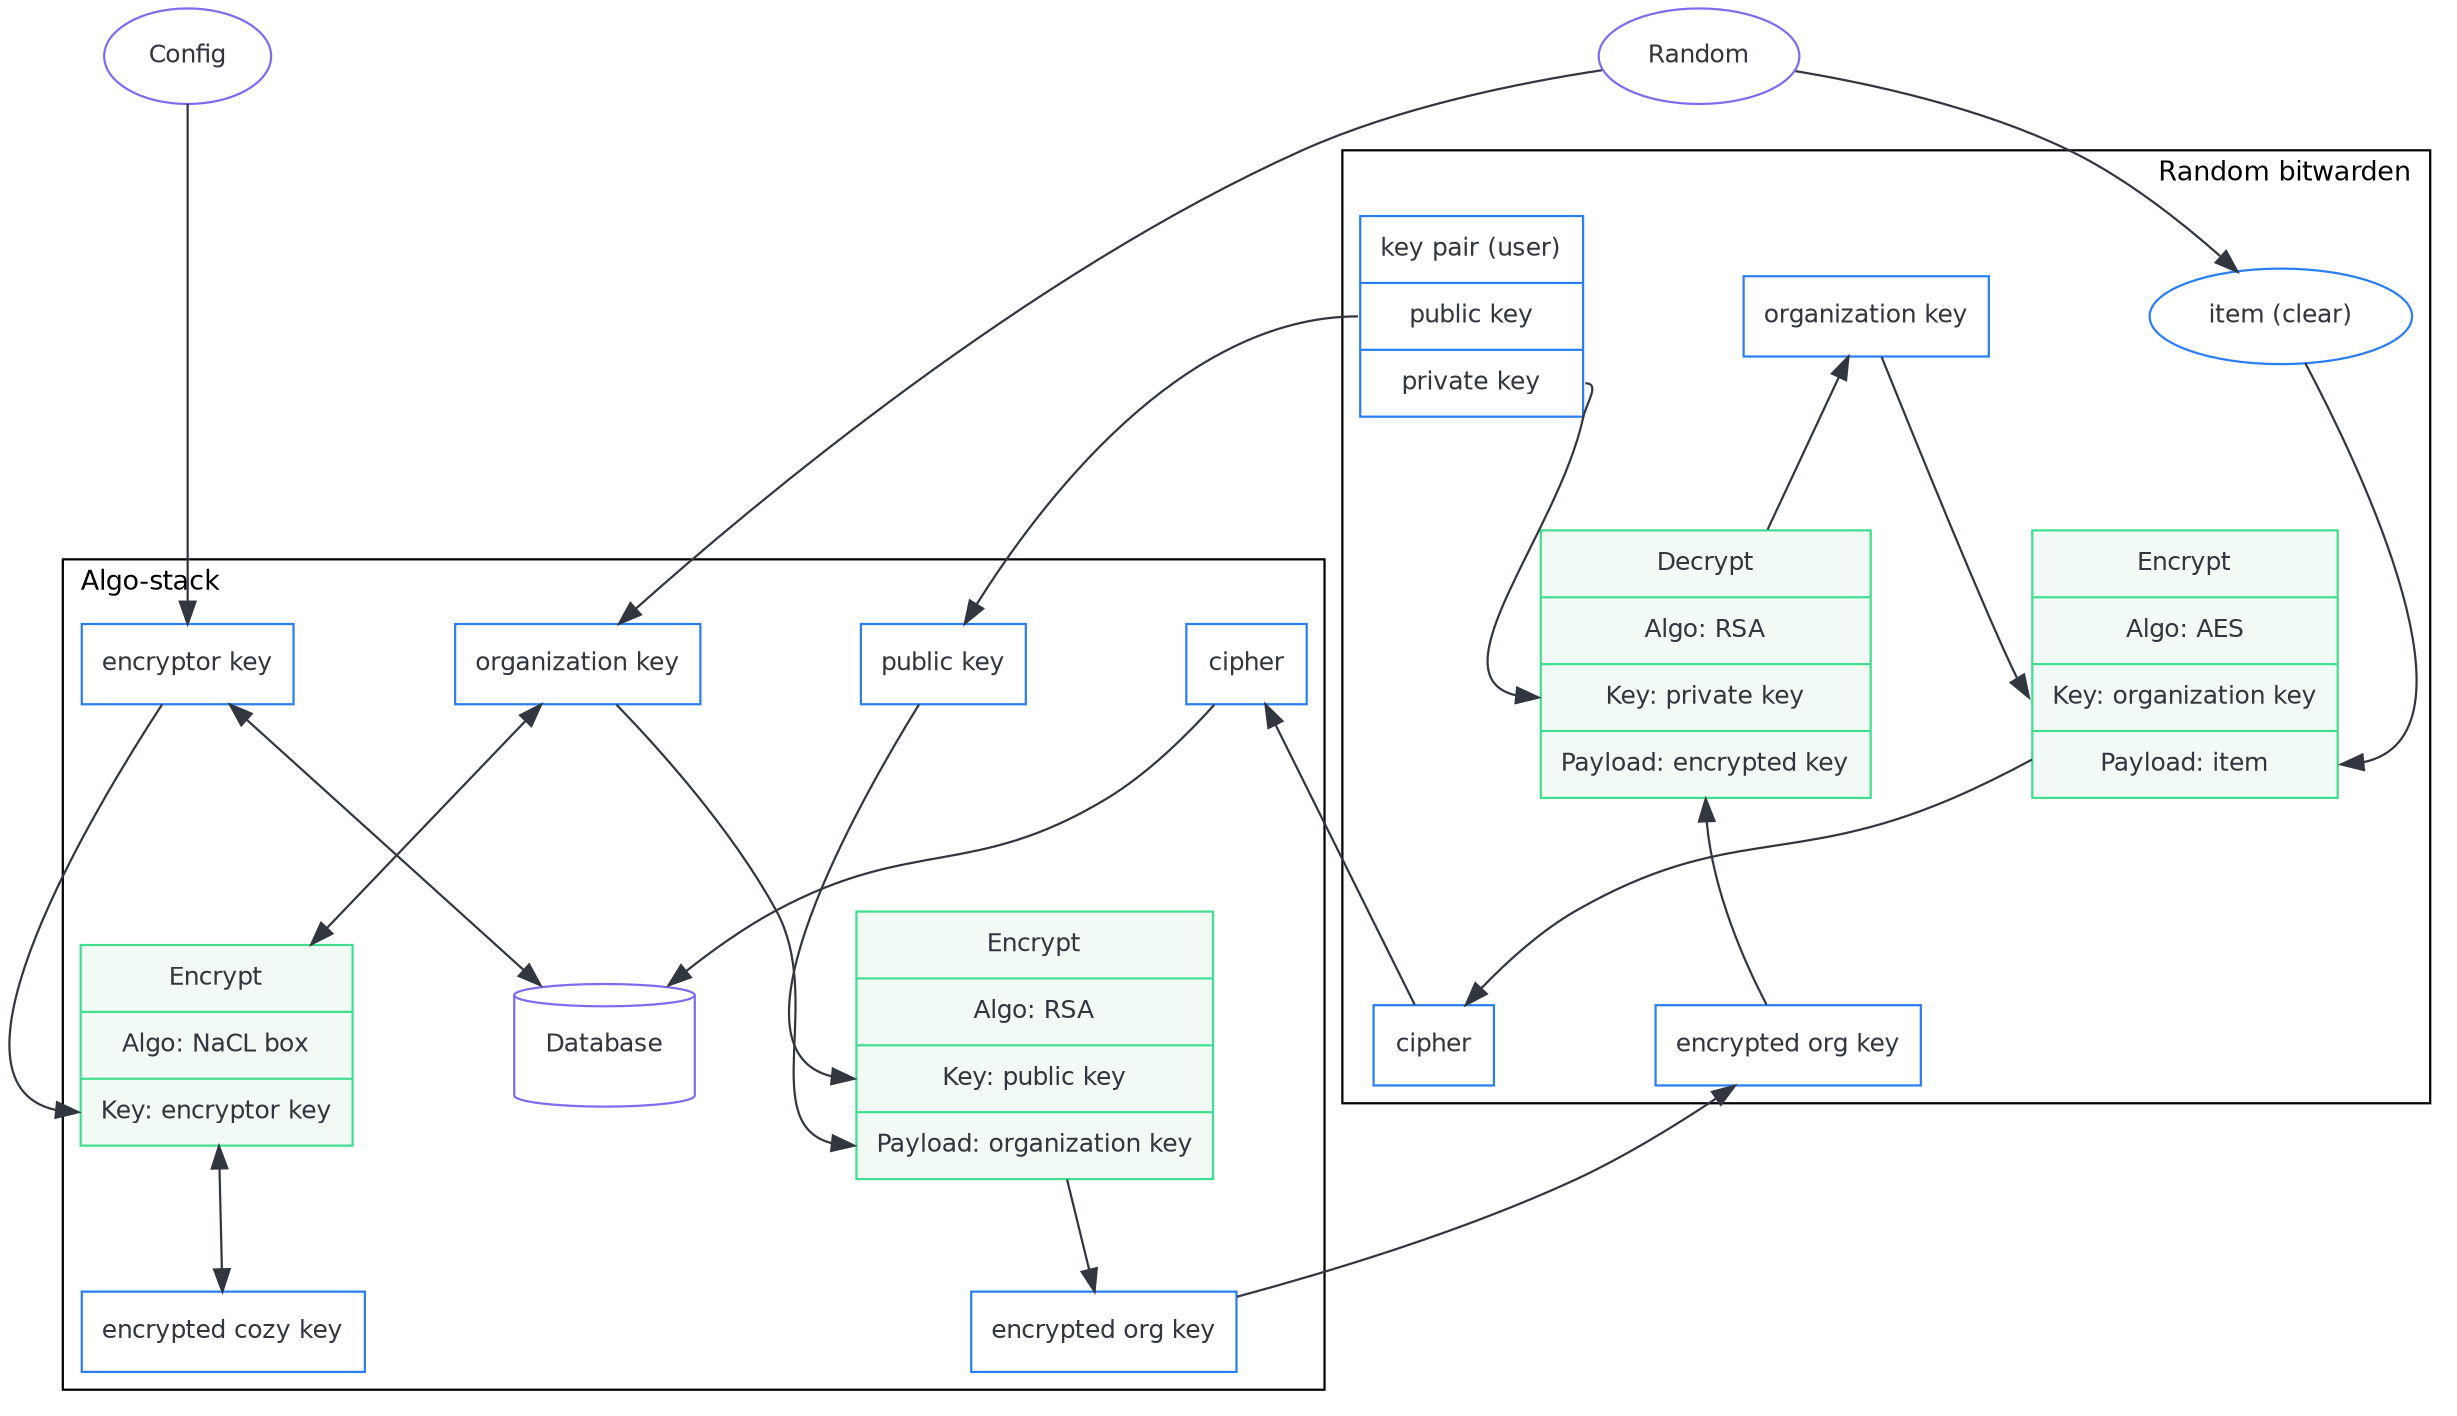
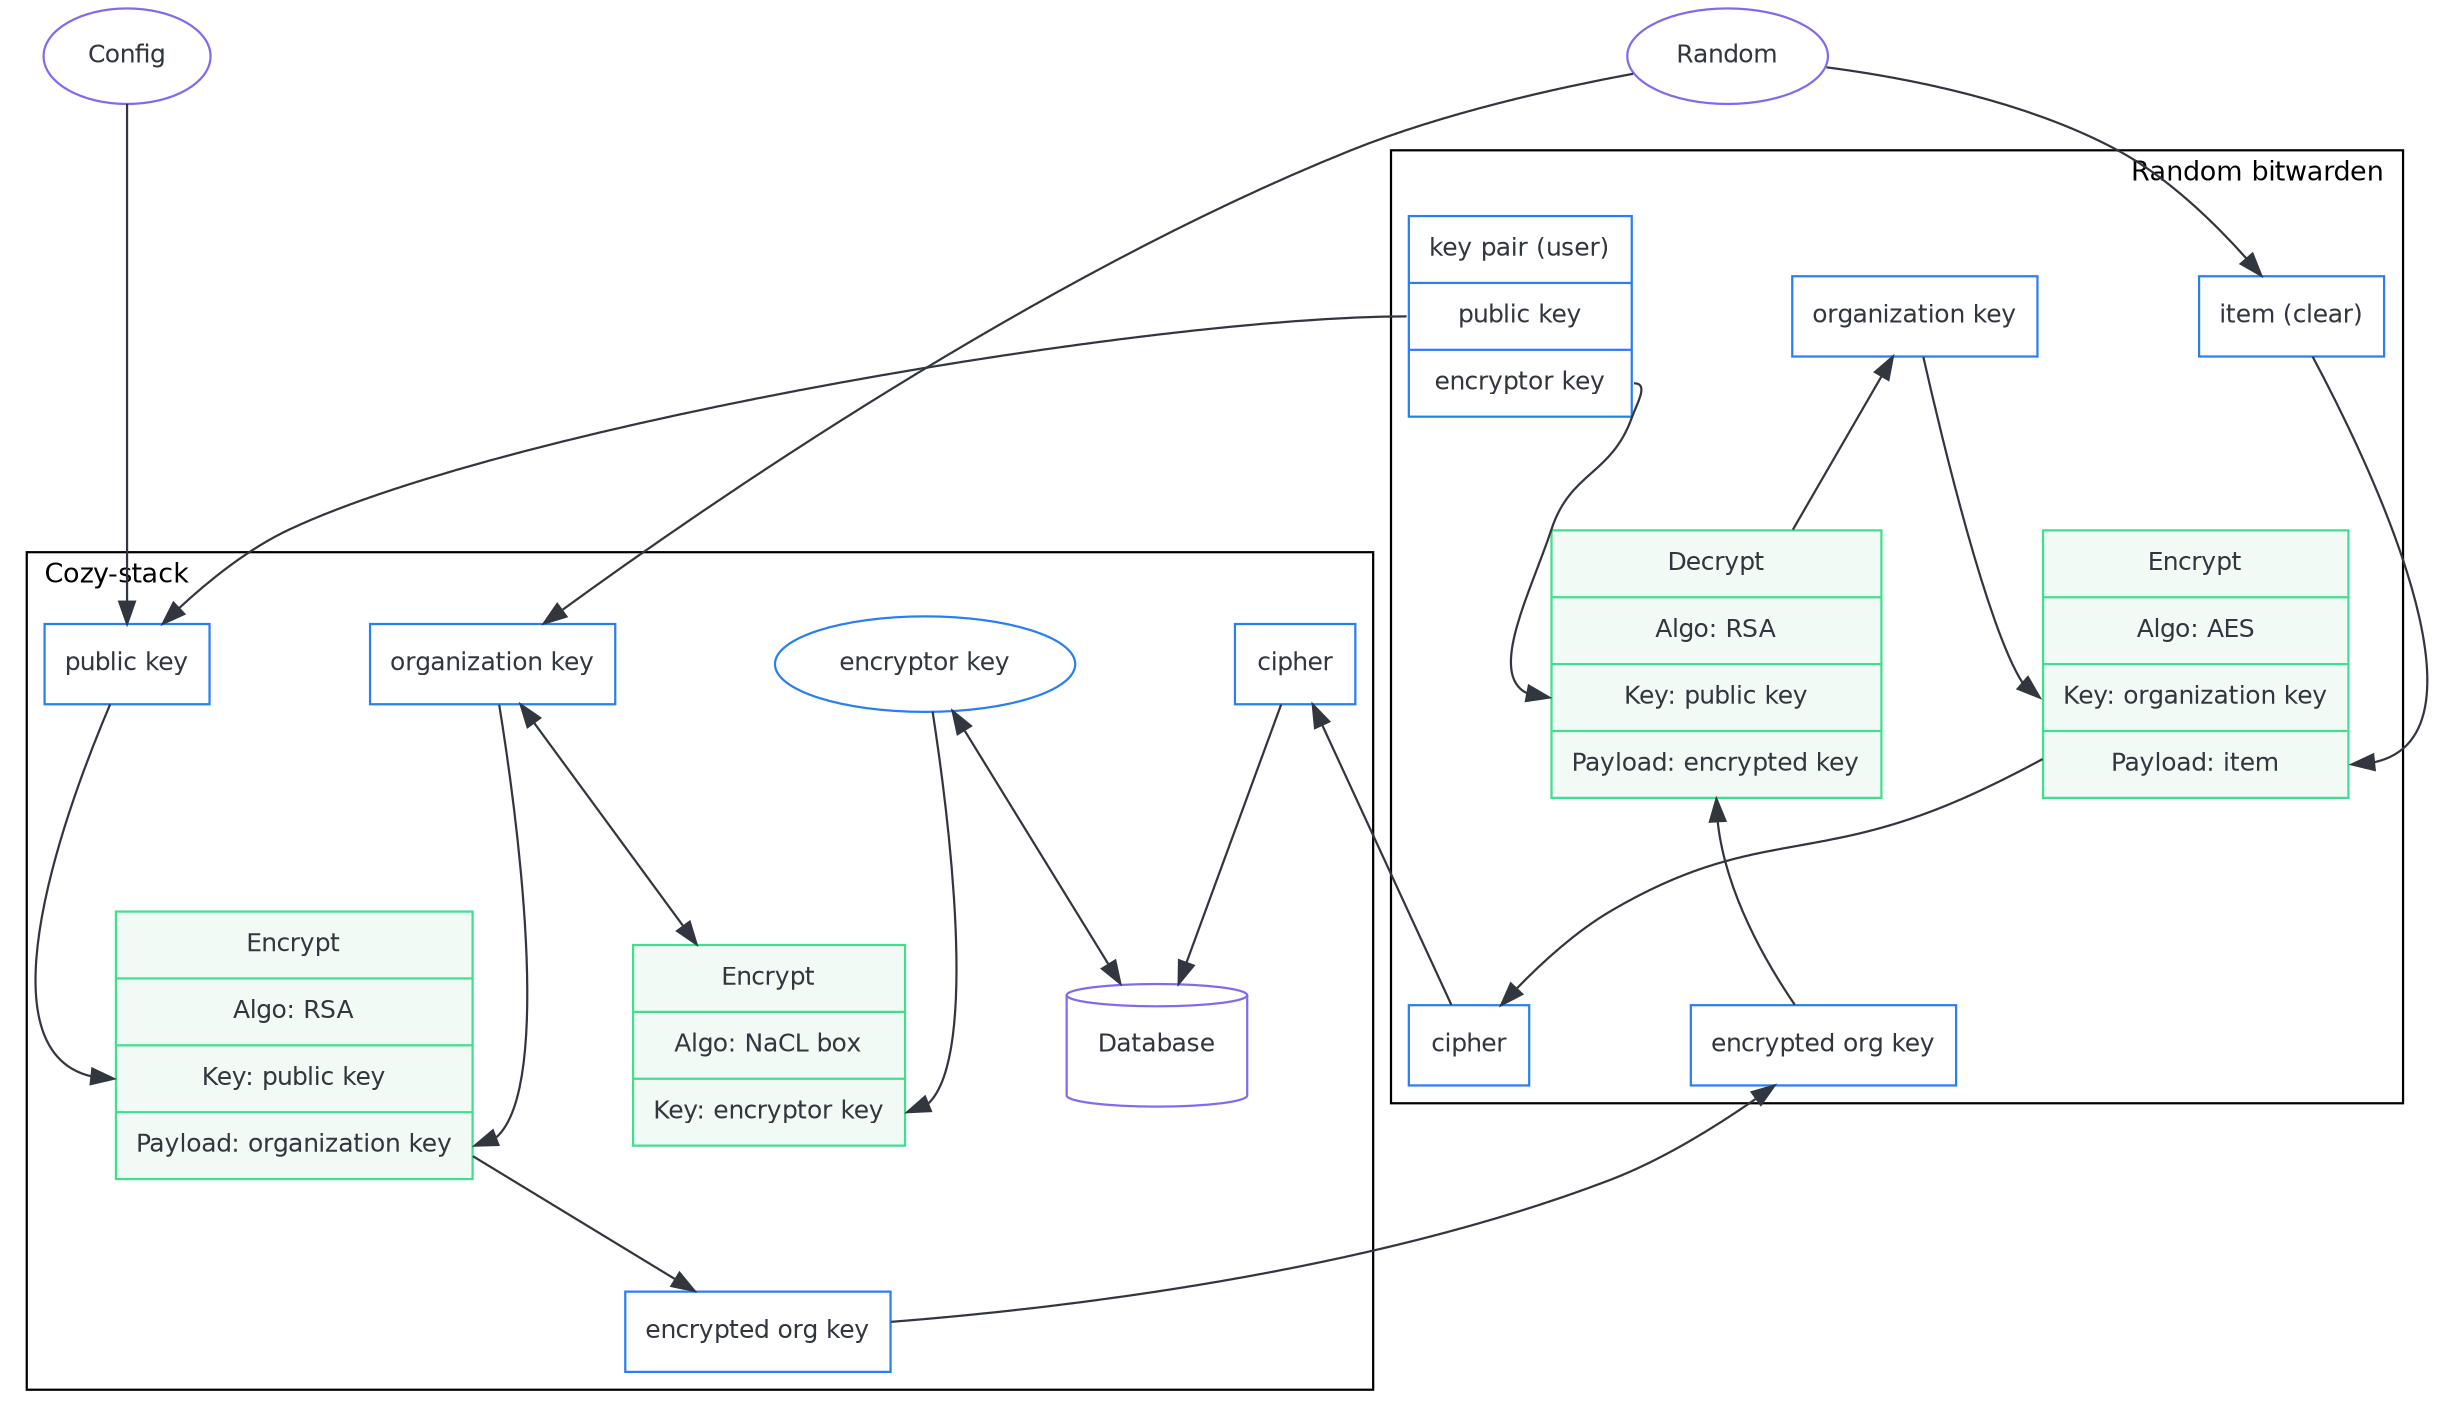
(2281, 316) -> (2292, 316)
(188, 352) -> (127, 352)
(1472, 382) -> (1520, 382)
(151, 583) -> (117, 576)
(188, 664) -> (925, 664)
(1706, 696) -> (1716, 696)
(223, 1332) -> none
